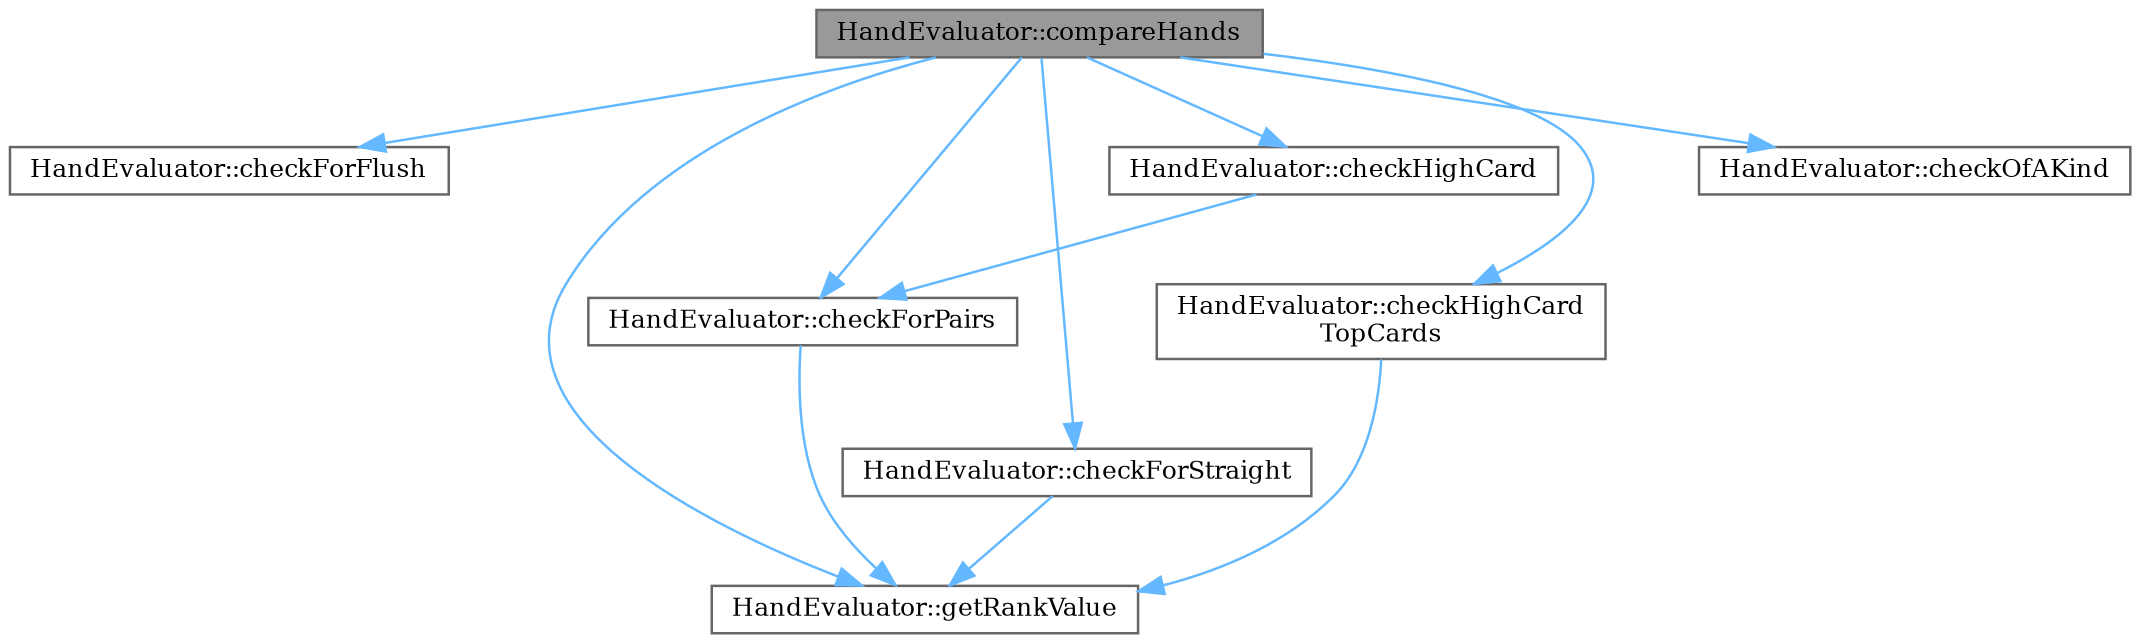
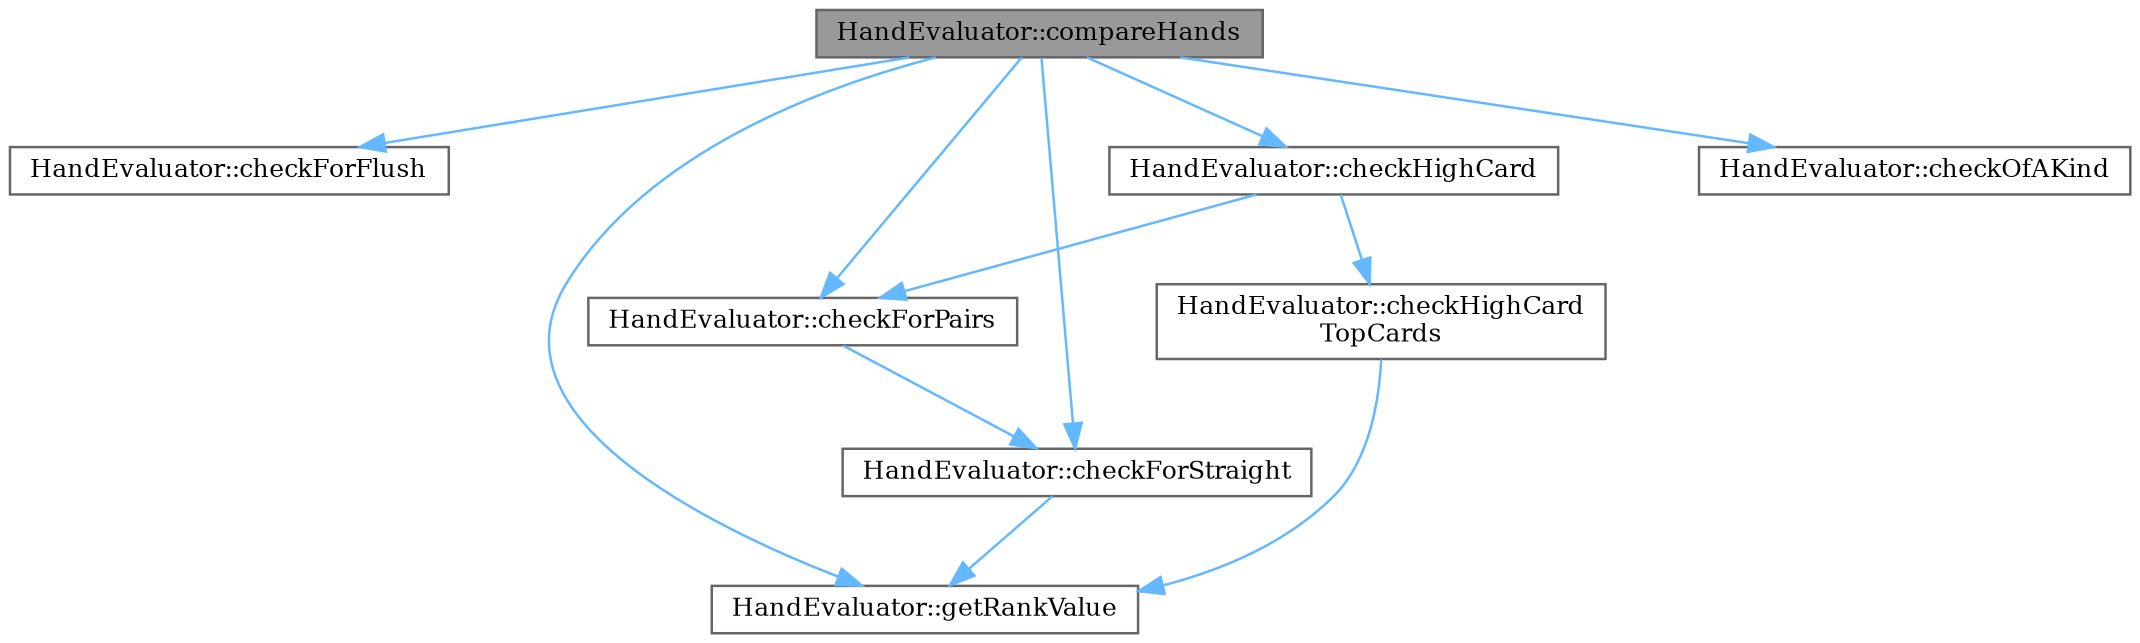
(1568, 136) -> (1351, 227)
(810, 467) -> (929, 391)
